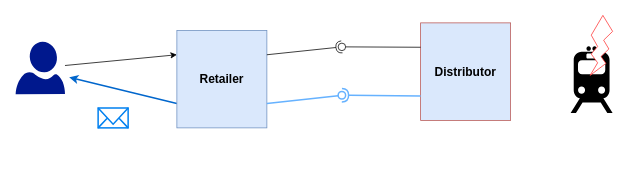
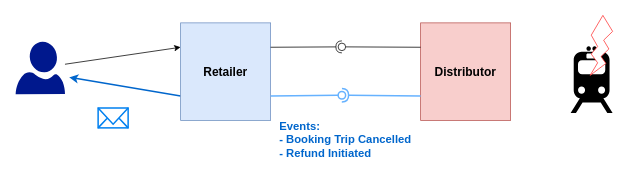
(465, 72) -> (465, 72)
(222, 79) -> (225, 72)
none -> (345, 139)
